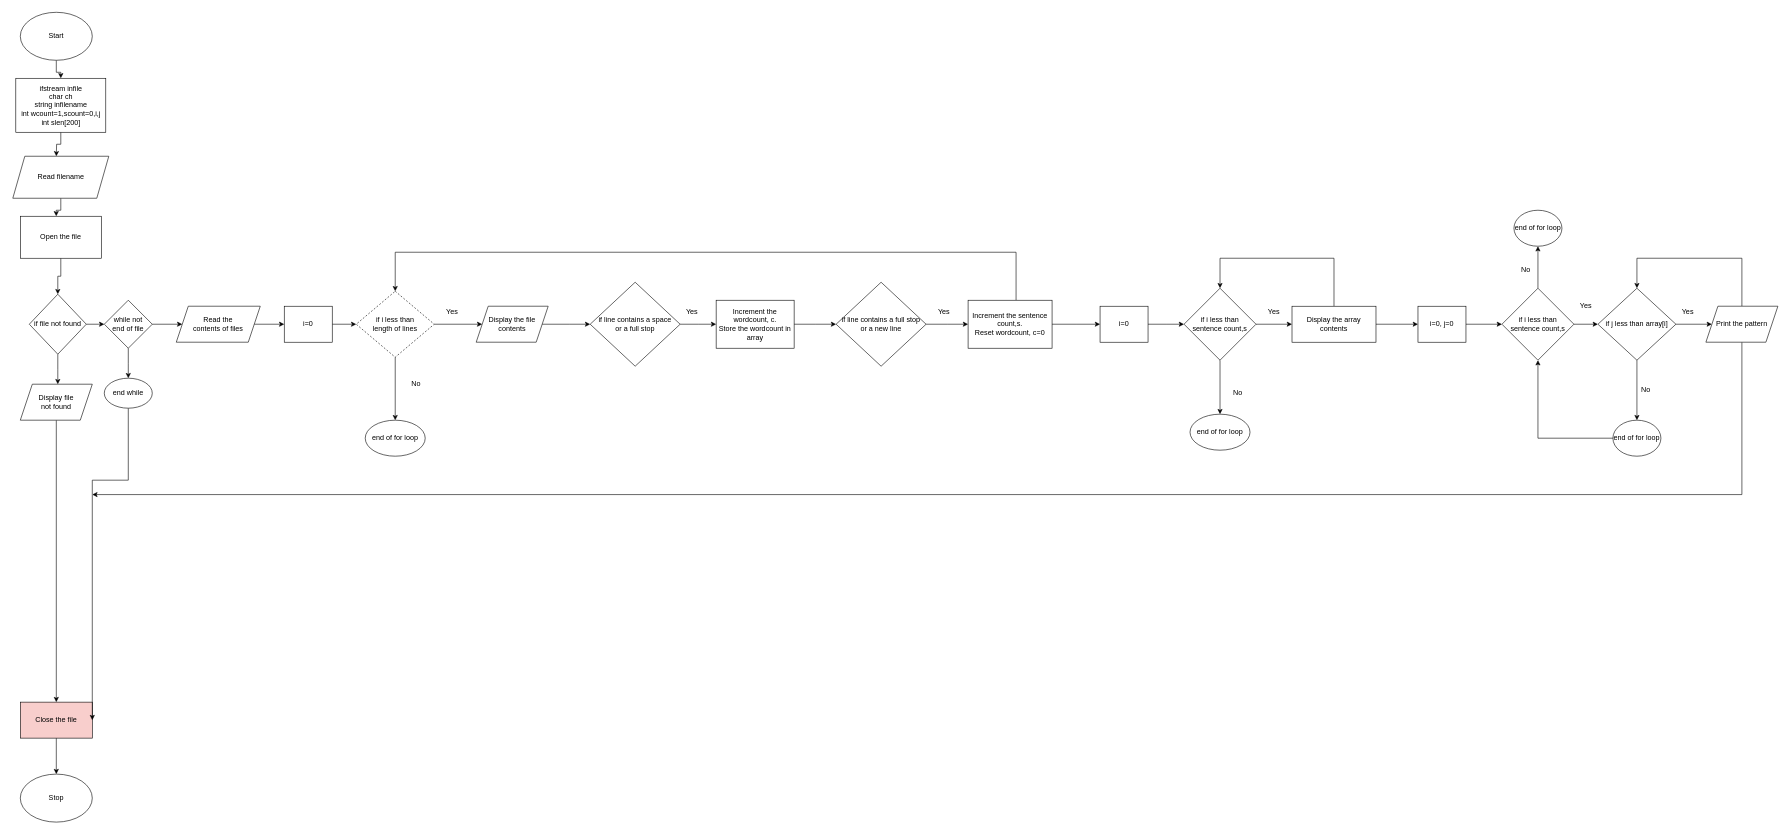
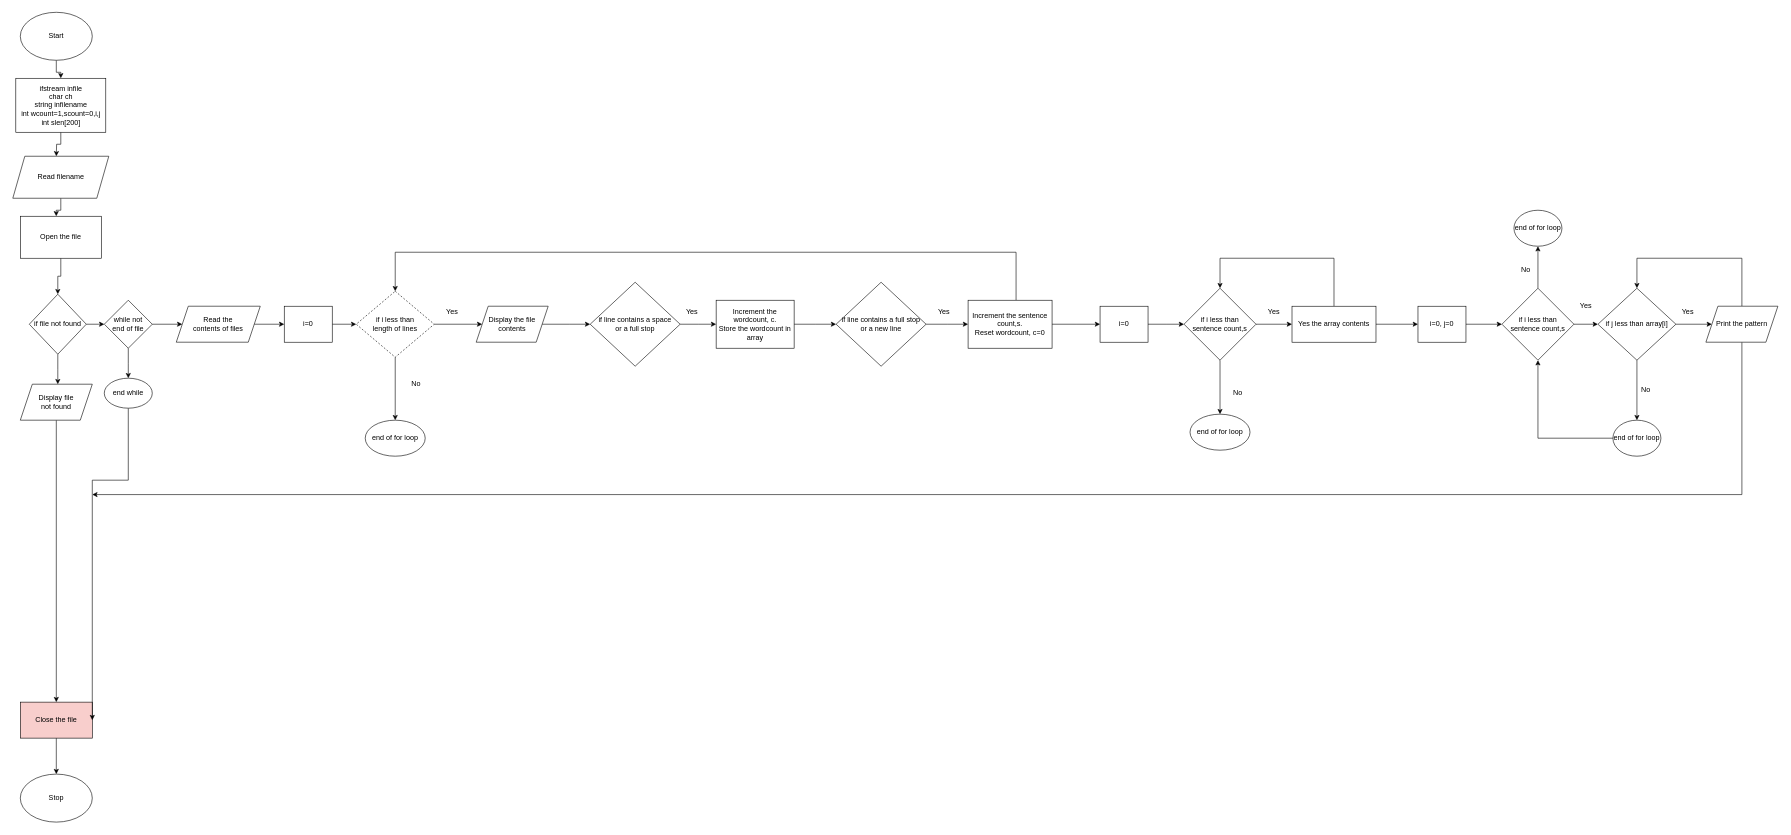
(1334, 324) -> (1334, 324)
